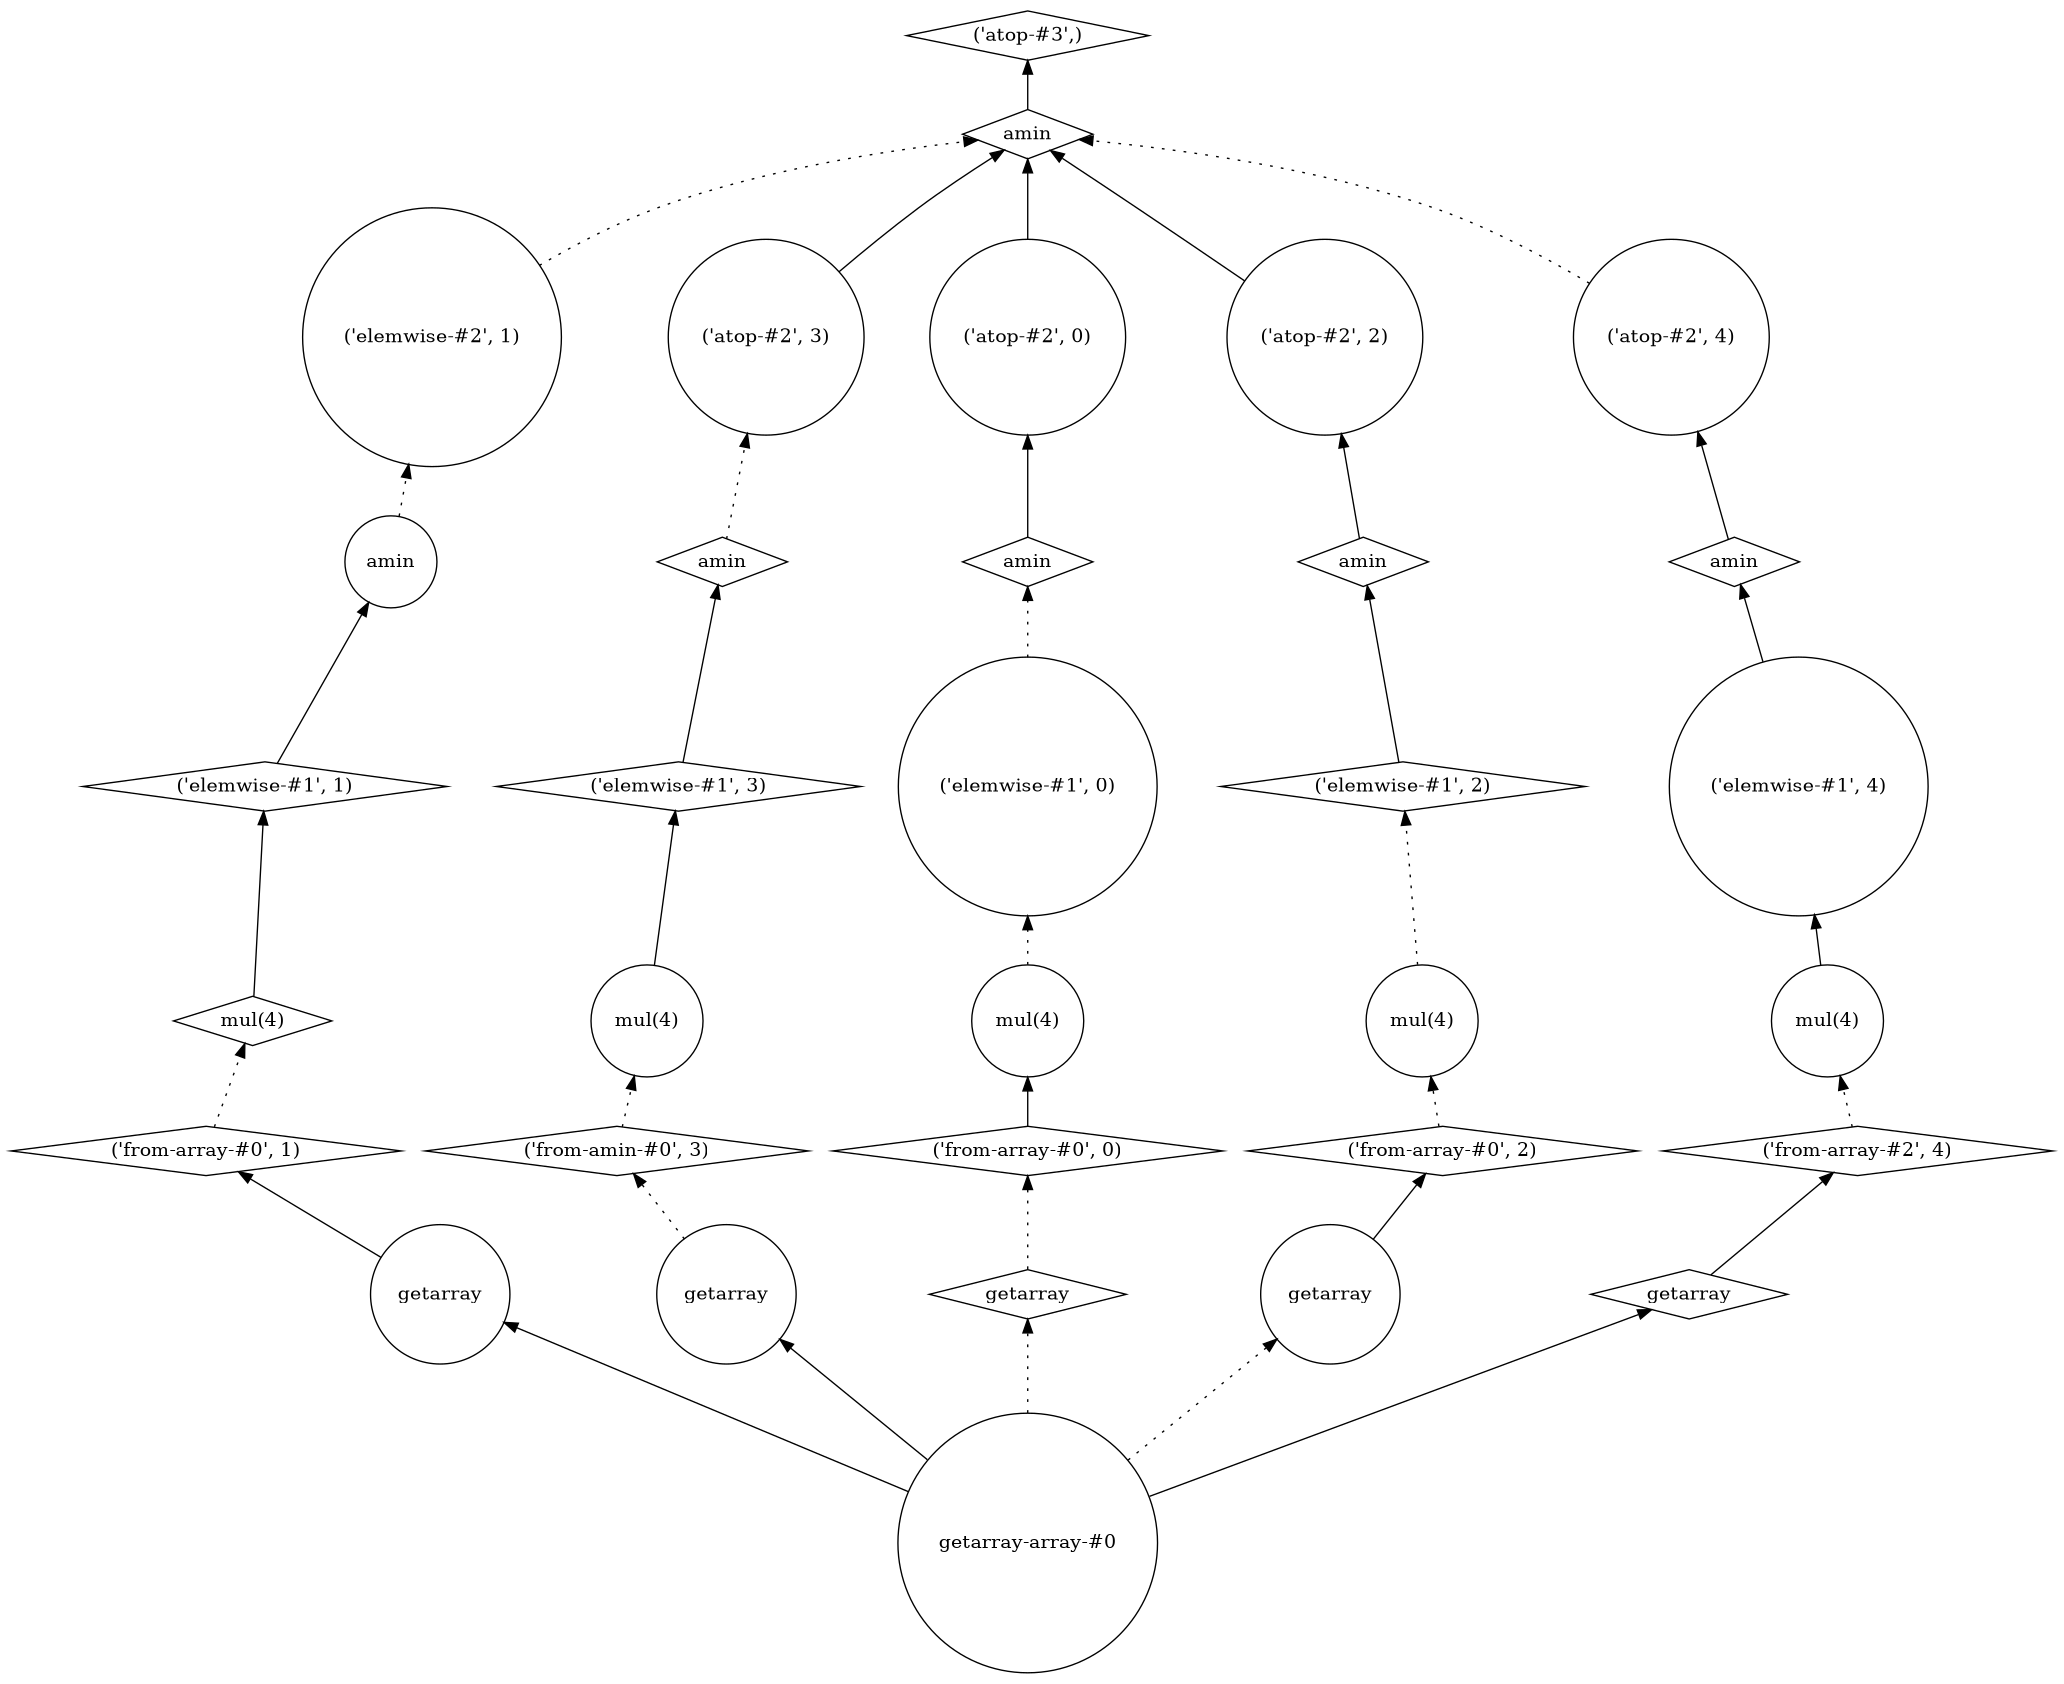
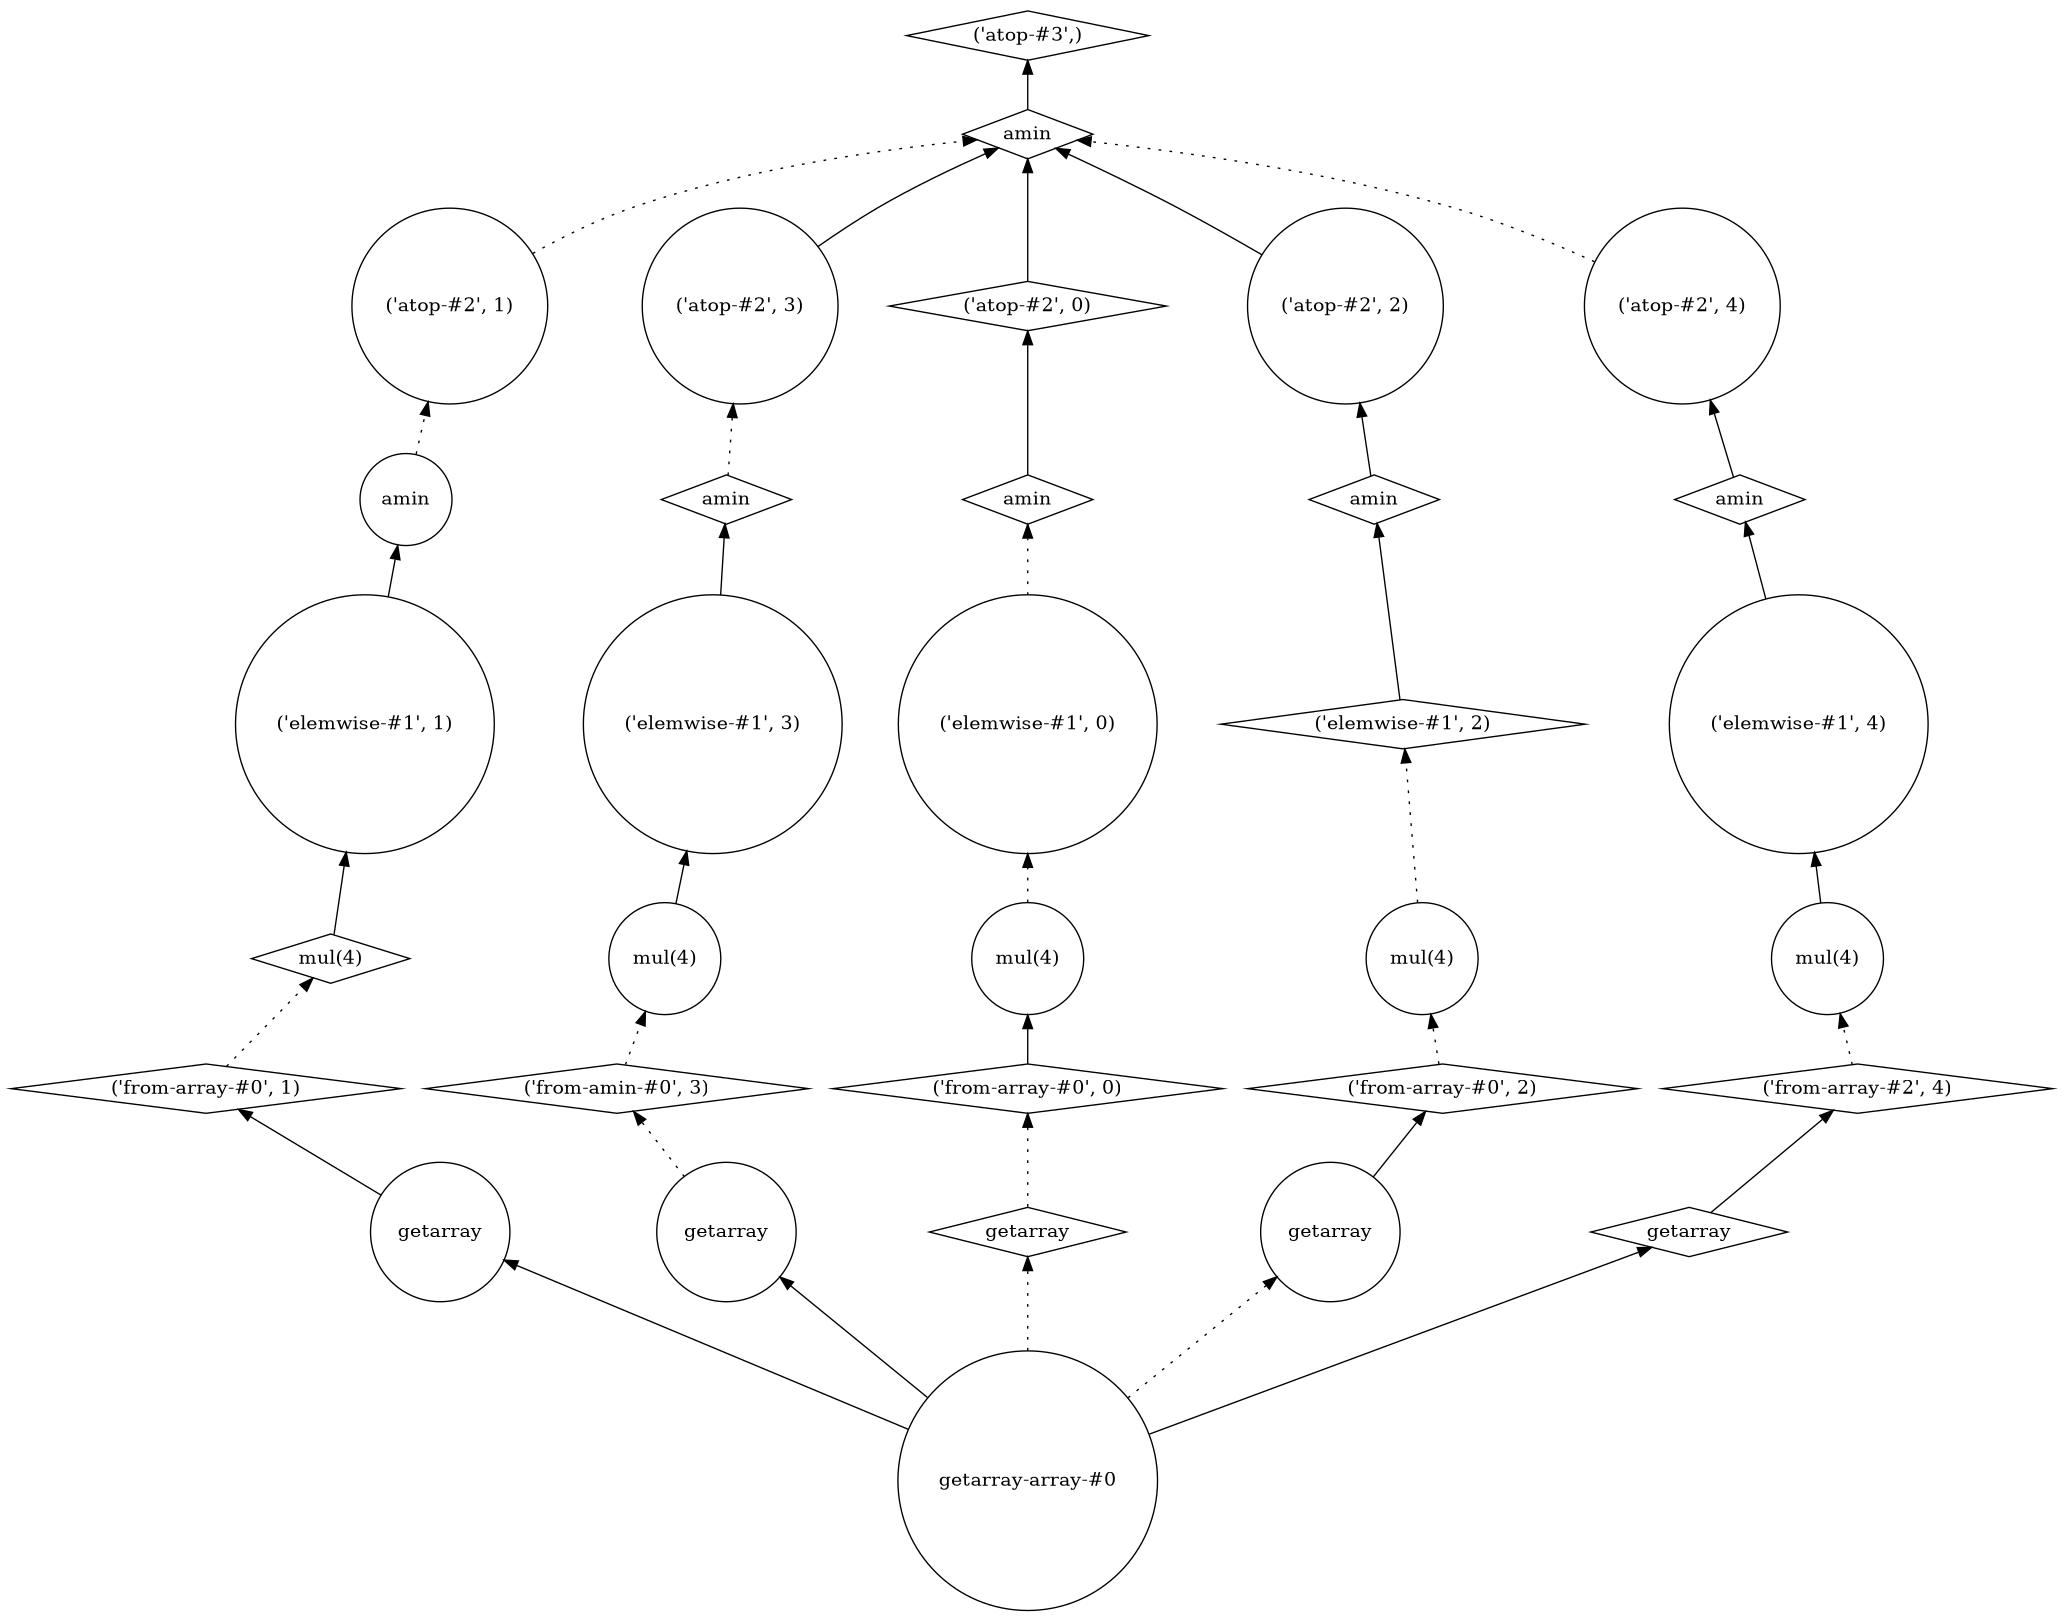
(432, 337) -> (450, 306)
(1028, 337) -> (1028, 306)
(265, 786) -> (365, 724)
(679, 786) -> (713, 724)
